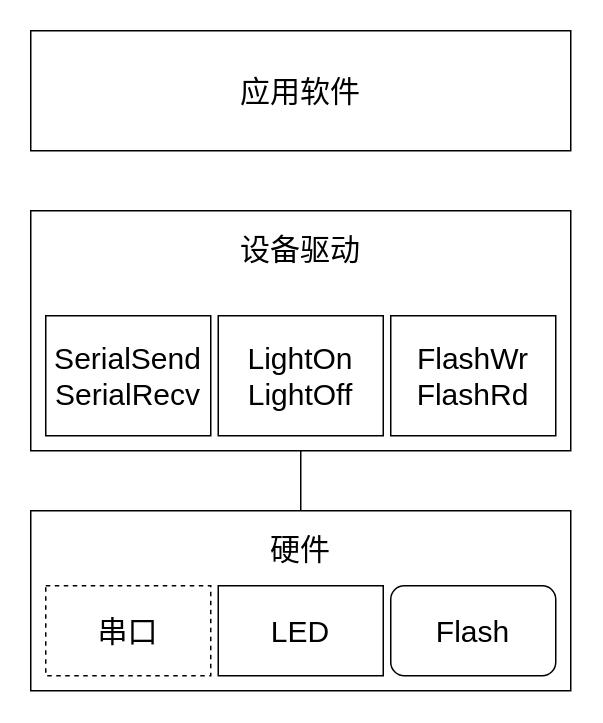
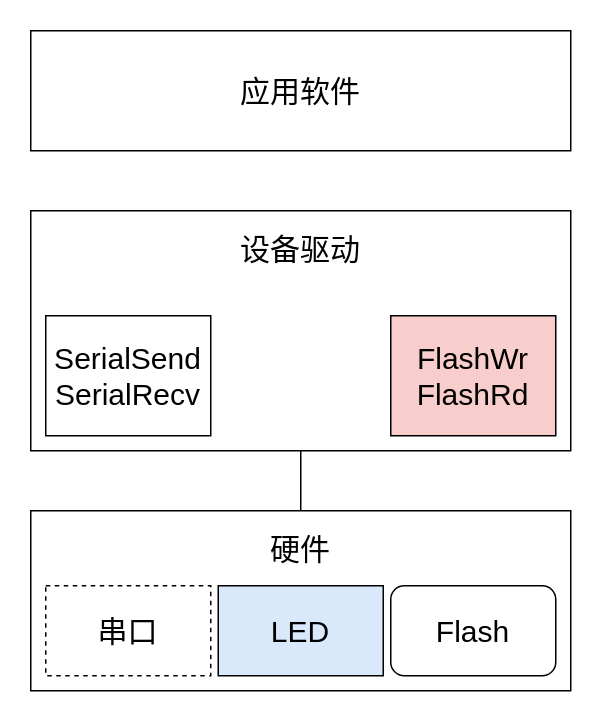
(301, 376) -> none
(473, 376) -> (473, 376)
(301, 631) -> (301, 631)
